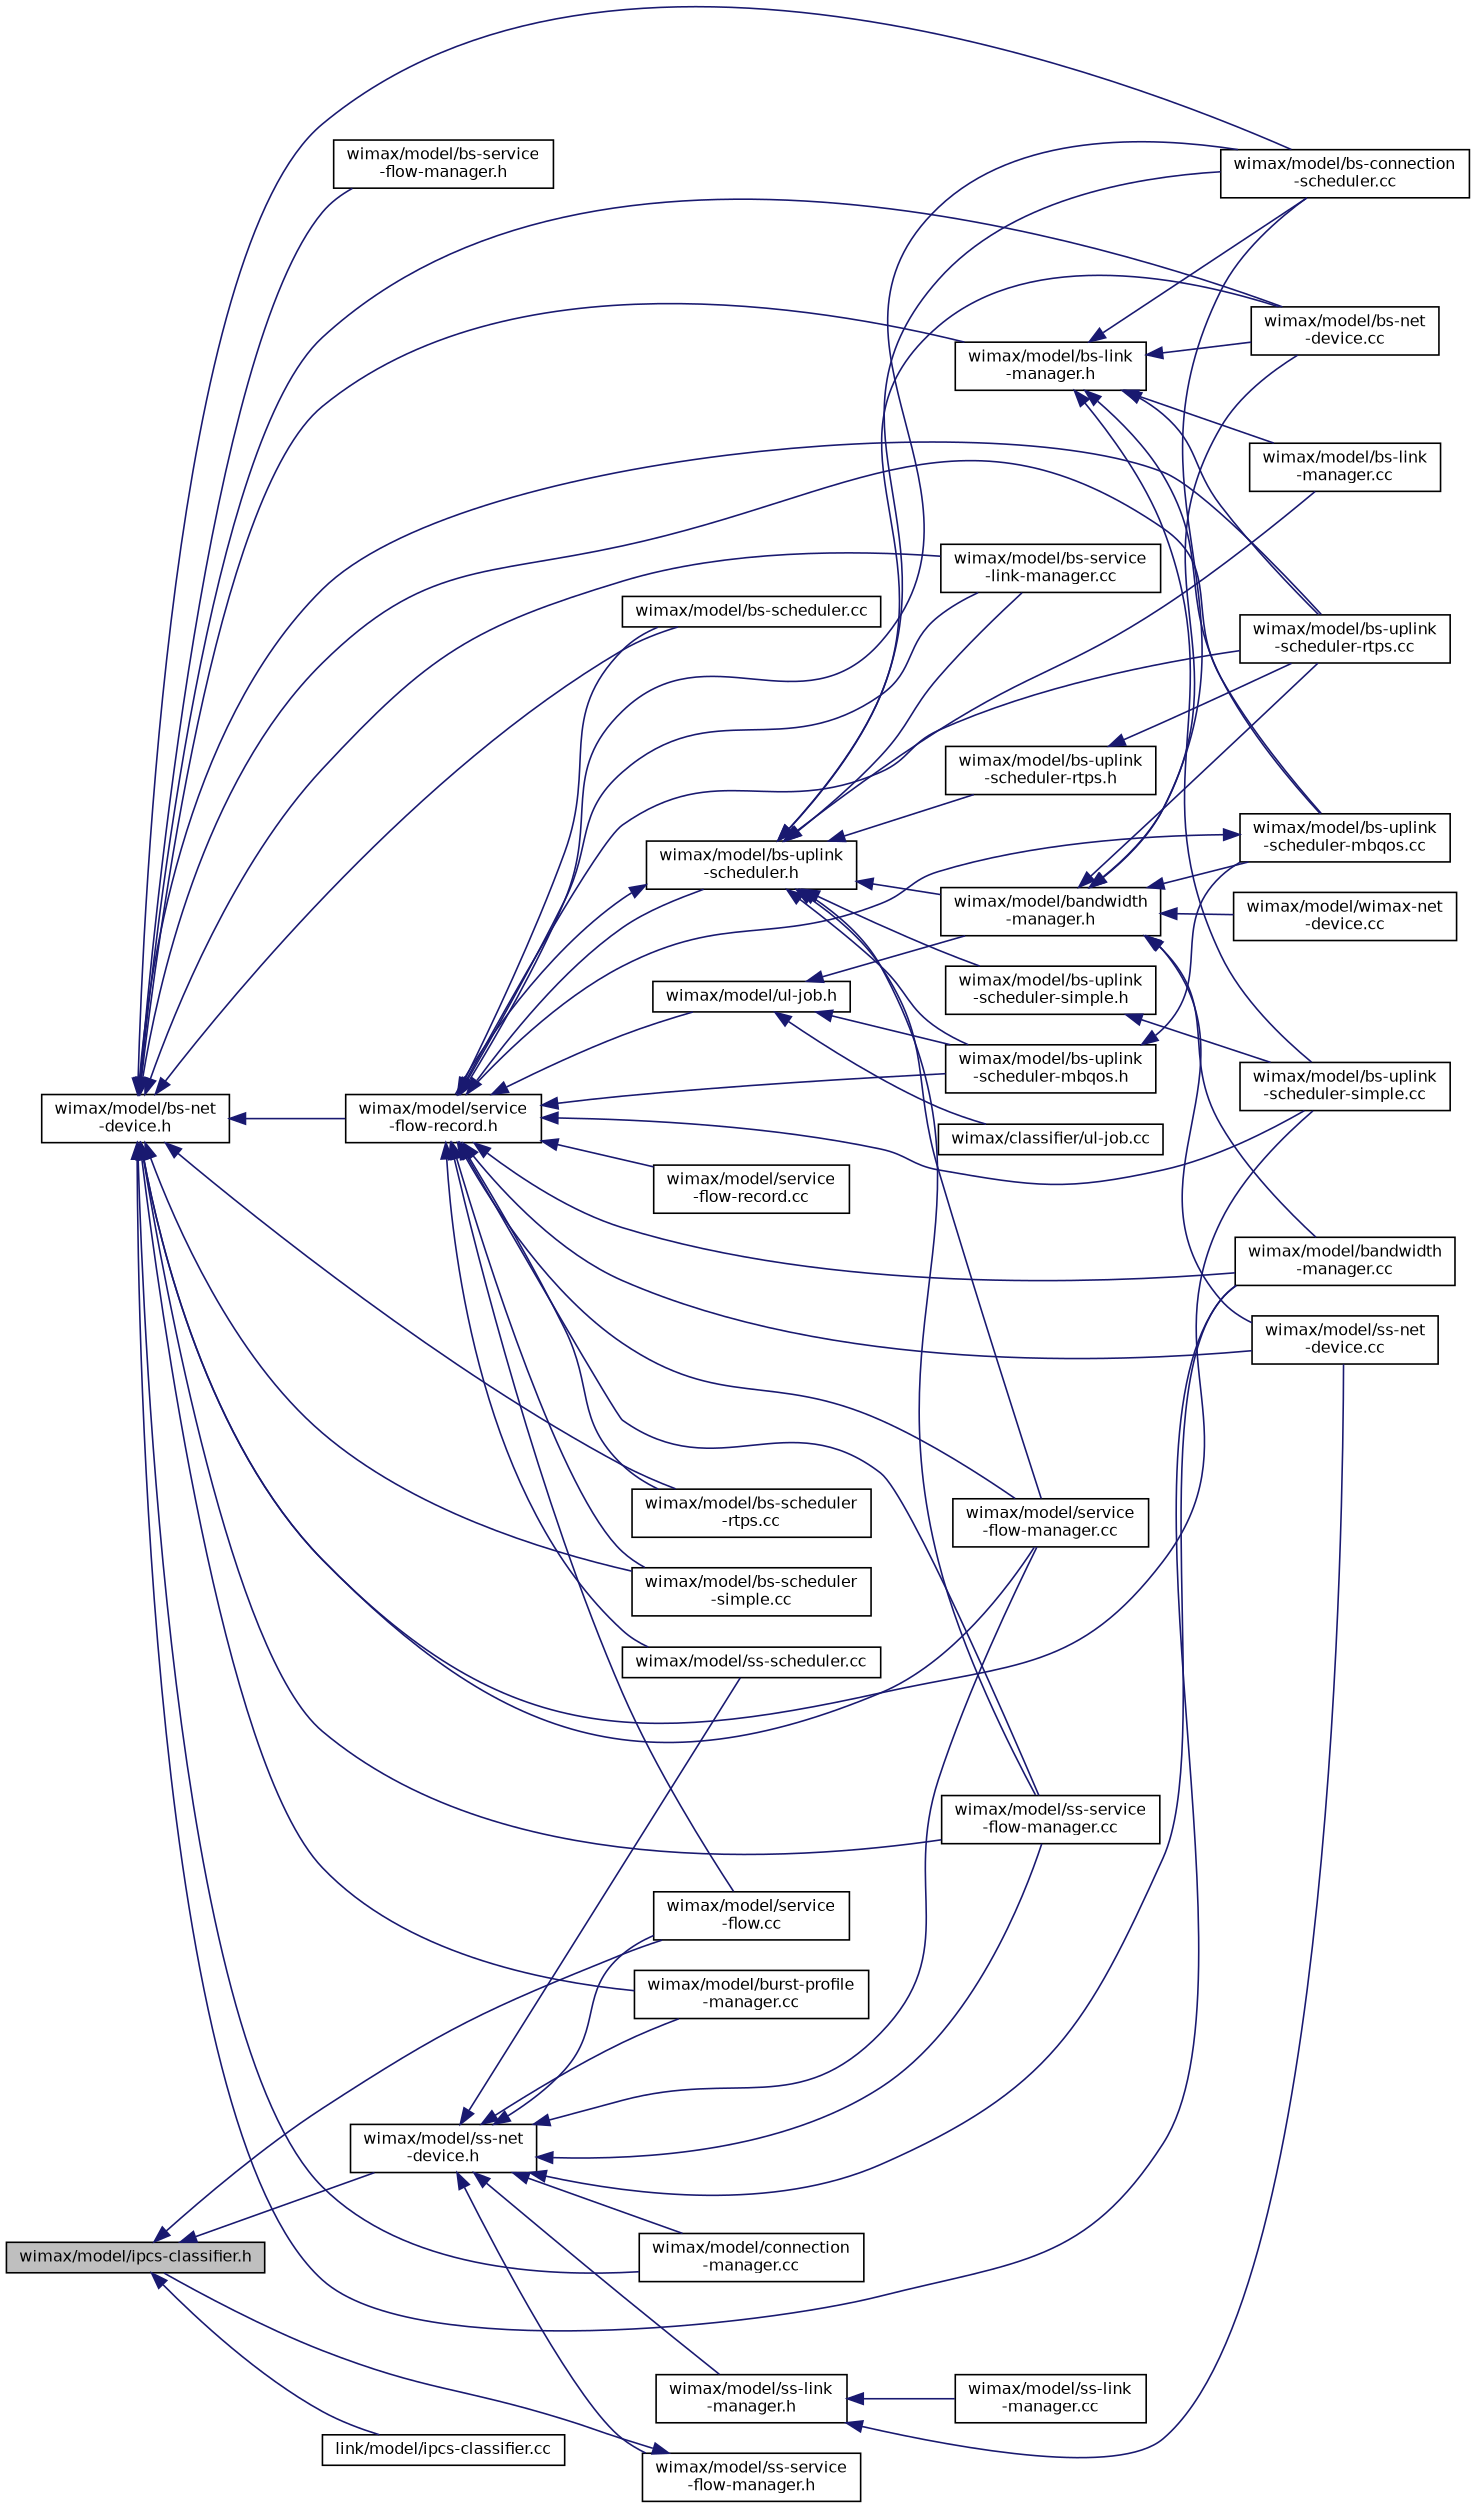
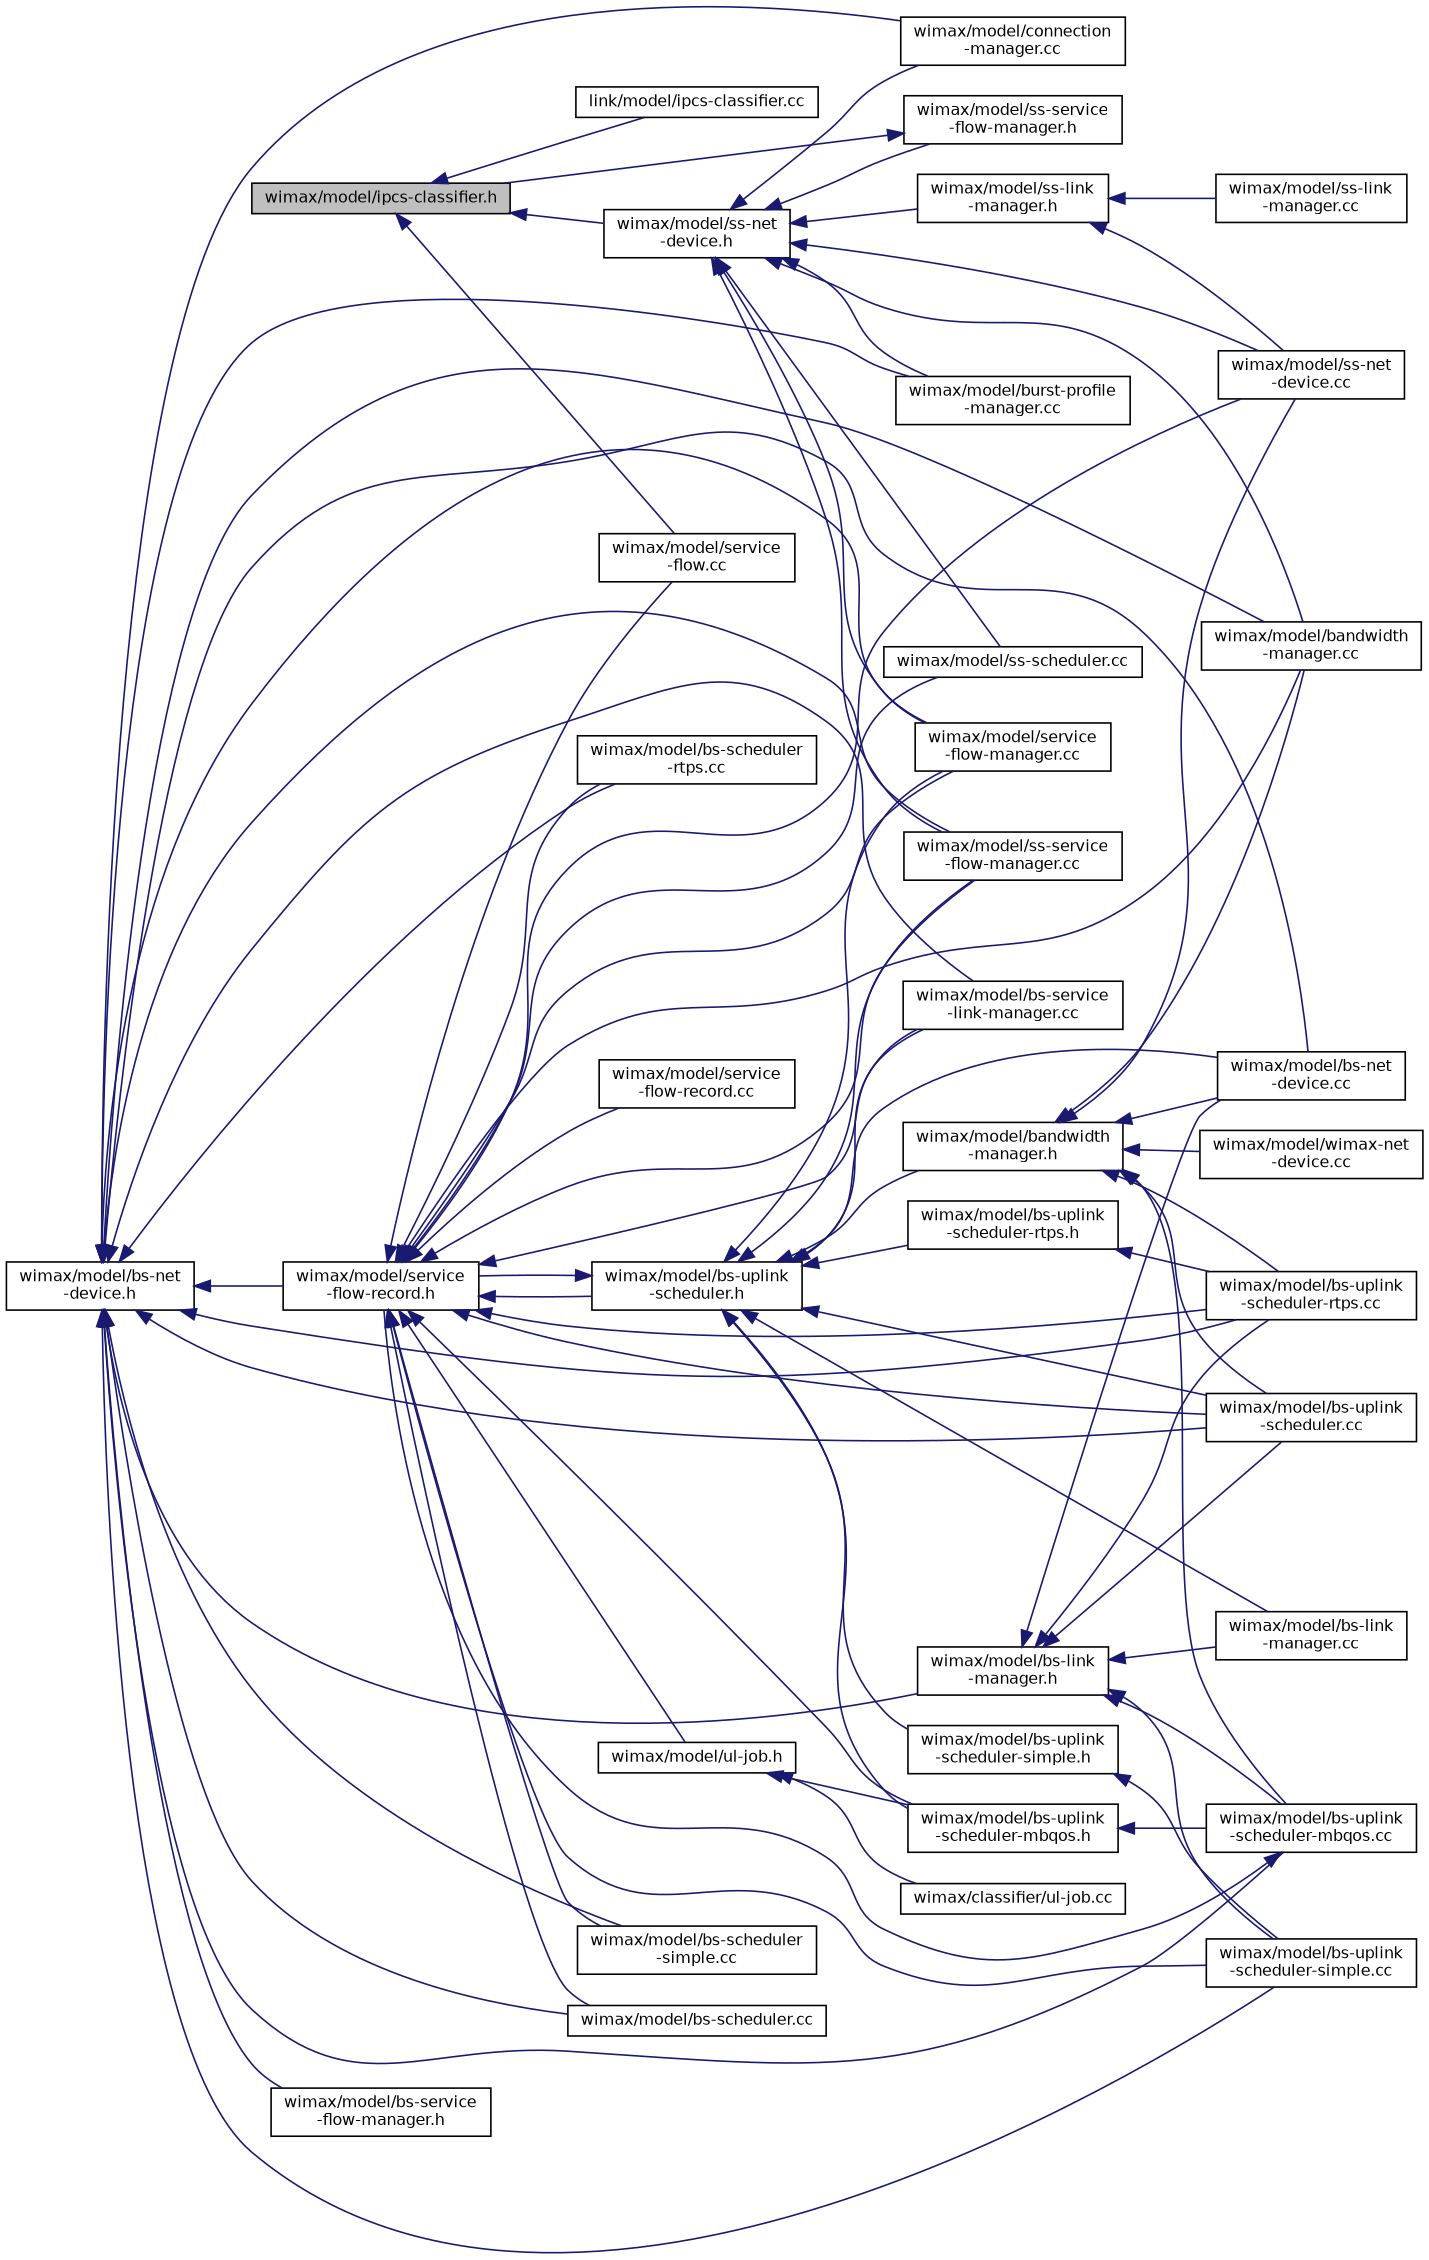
(1345, 174) -> (1311, 1418)
(894, 956) -> none
(587, 2028) -> (1036, 282)
